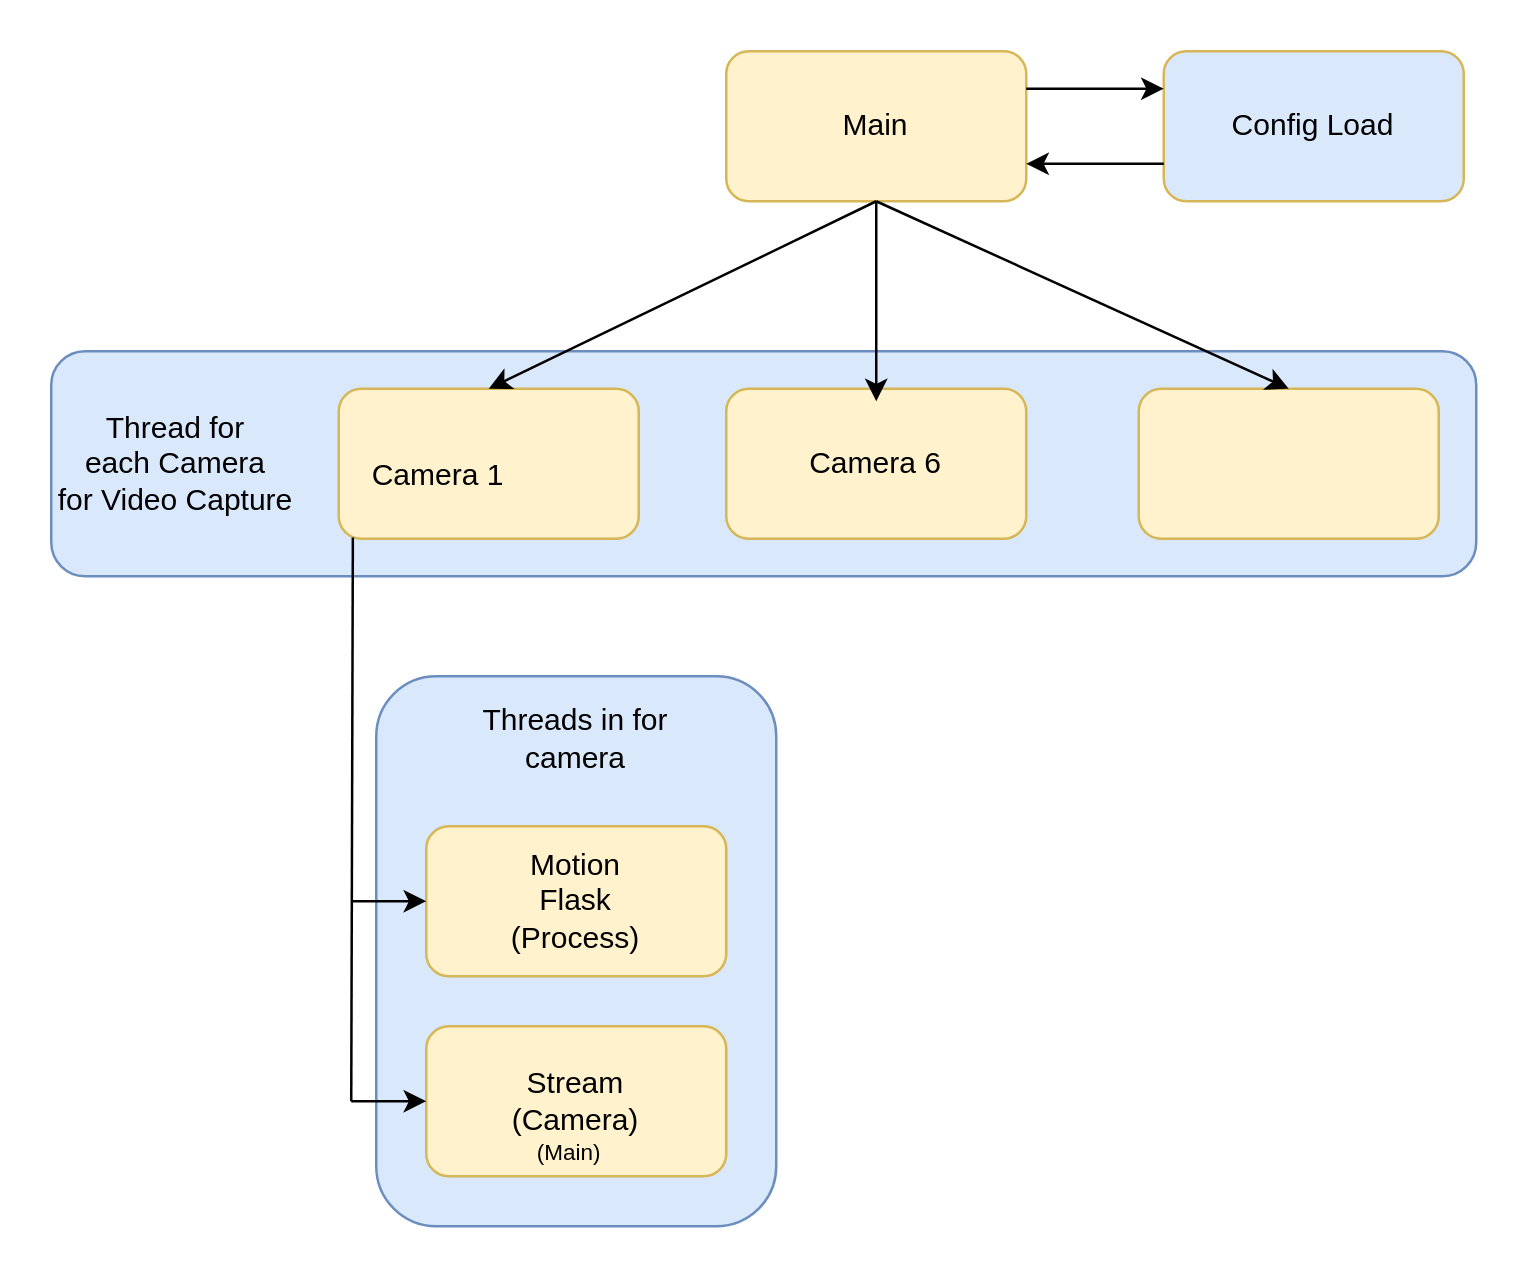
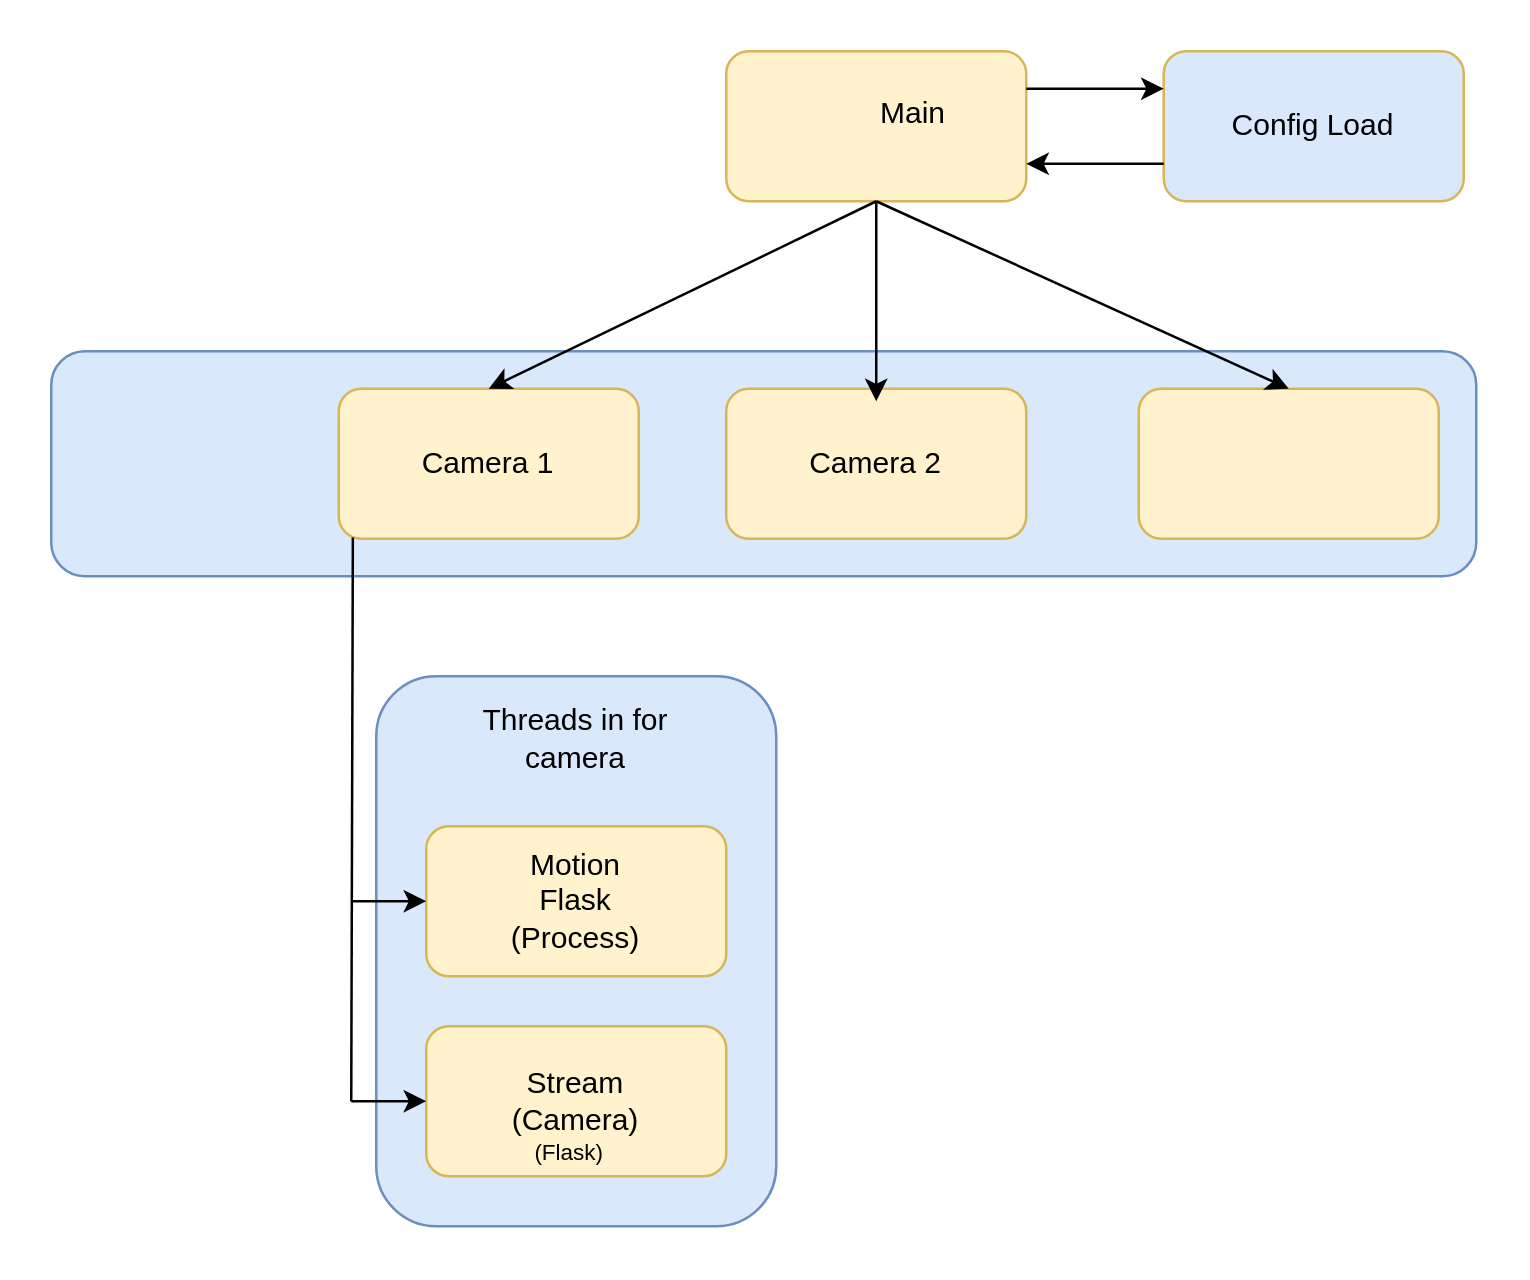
(876, 126) -> (914, 114)
(176, 464) -> none
(876, 464) -> (876, 464)
(439, 476) -> (489, 464)
(570, 1151) -> (570, 1151)
